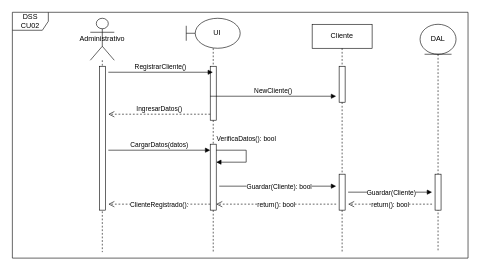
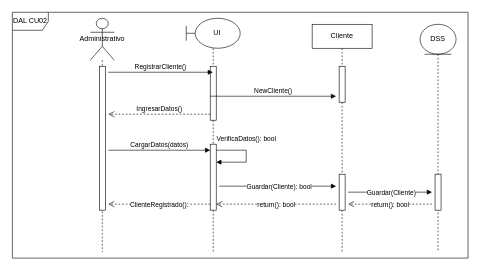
(30, 21) -> (30, 21)
(438, 39) -> (438, 39)
